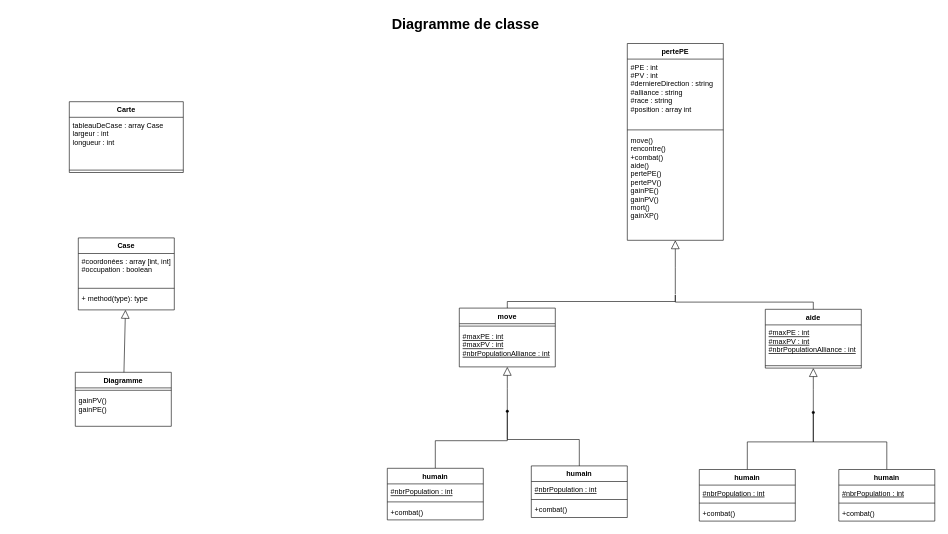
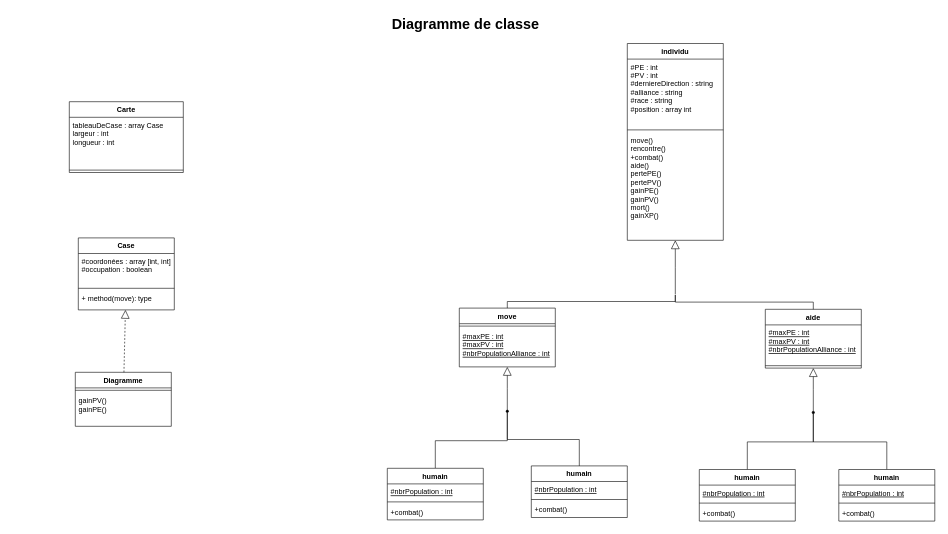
(675, 52) -> (675, 52)
(119, 299) -> (119, 299)
(125, 345) -> (125, 345)
